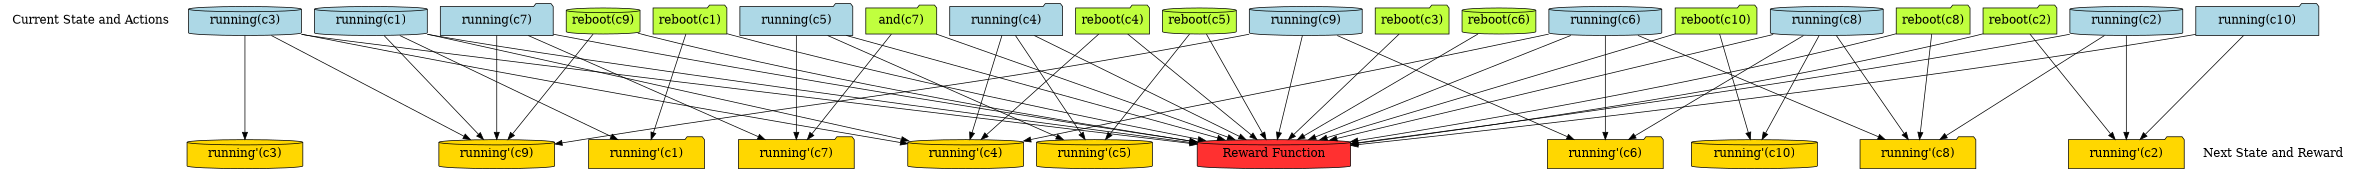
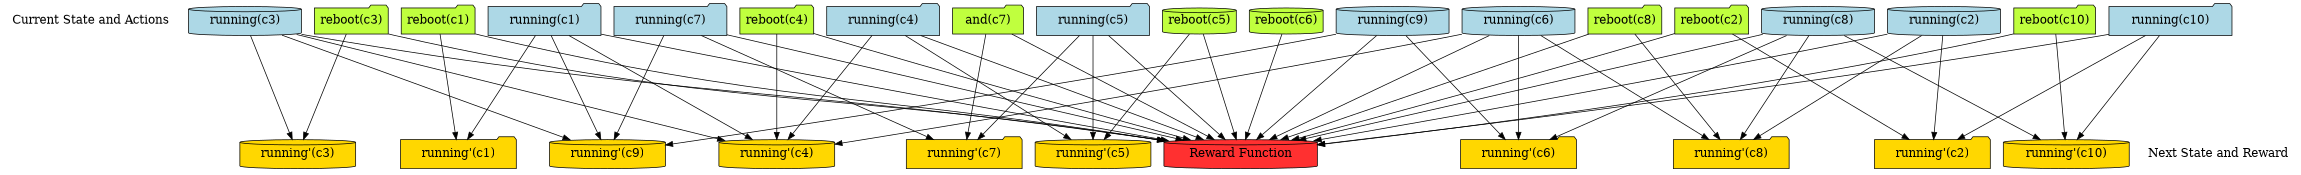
(371, 21) -> (545, 21)
(603, 21) -> none
none -> (326, 83)
none -> (2121, 85)
